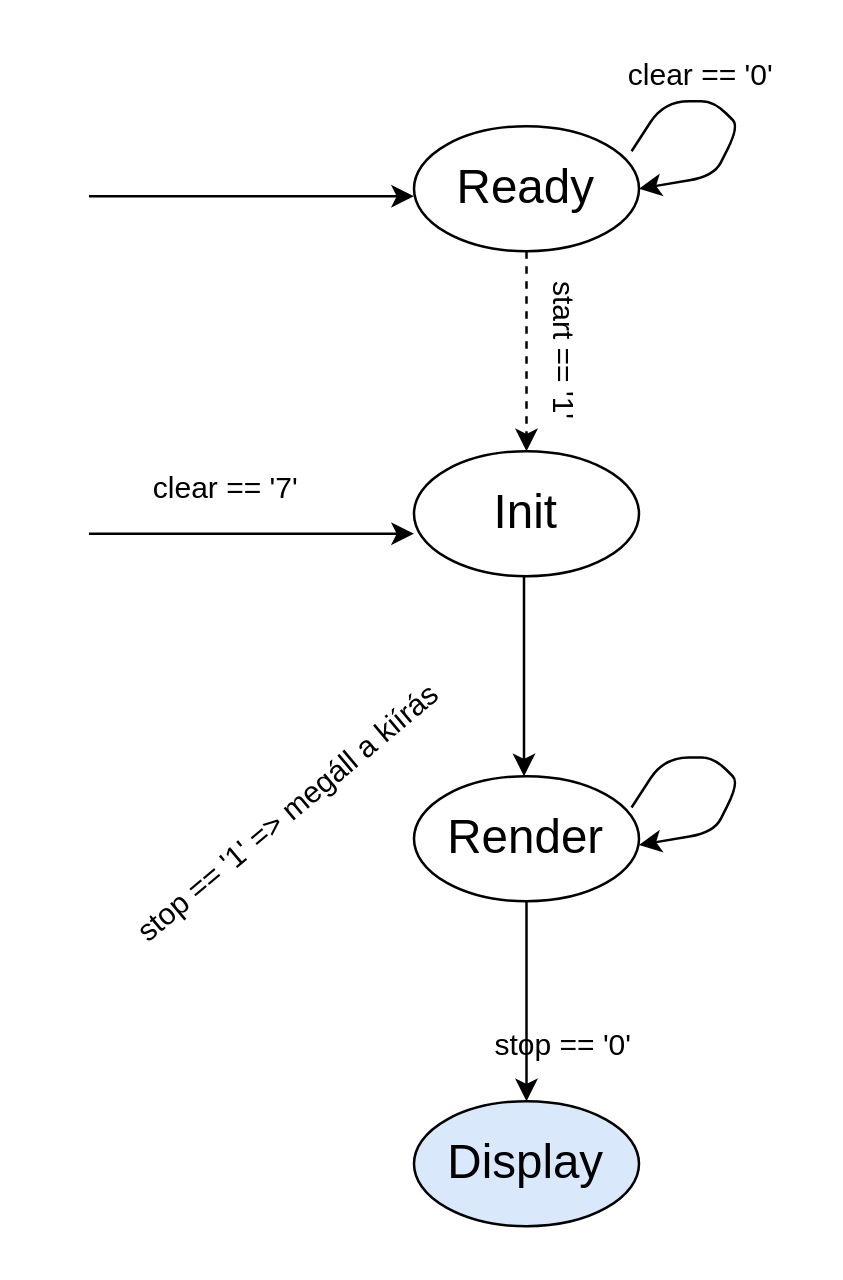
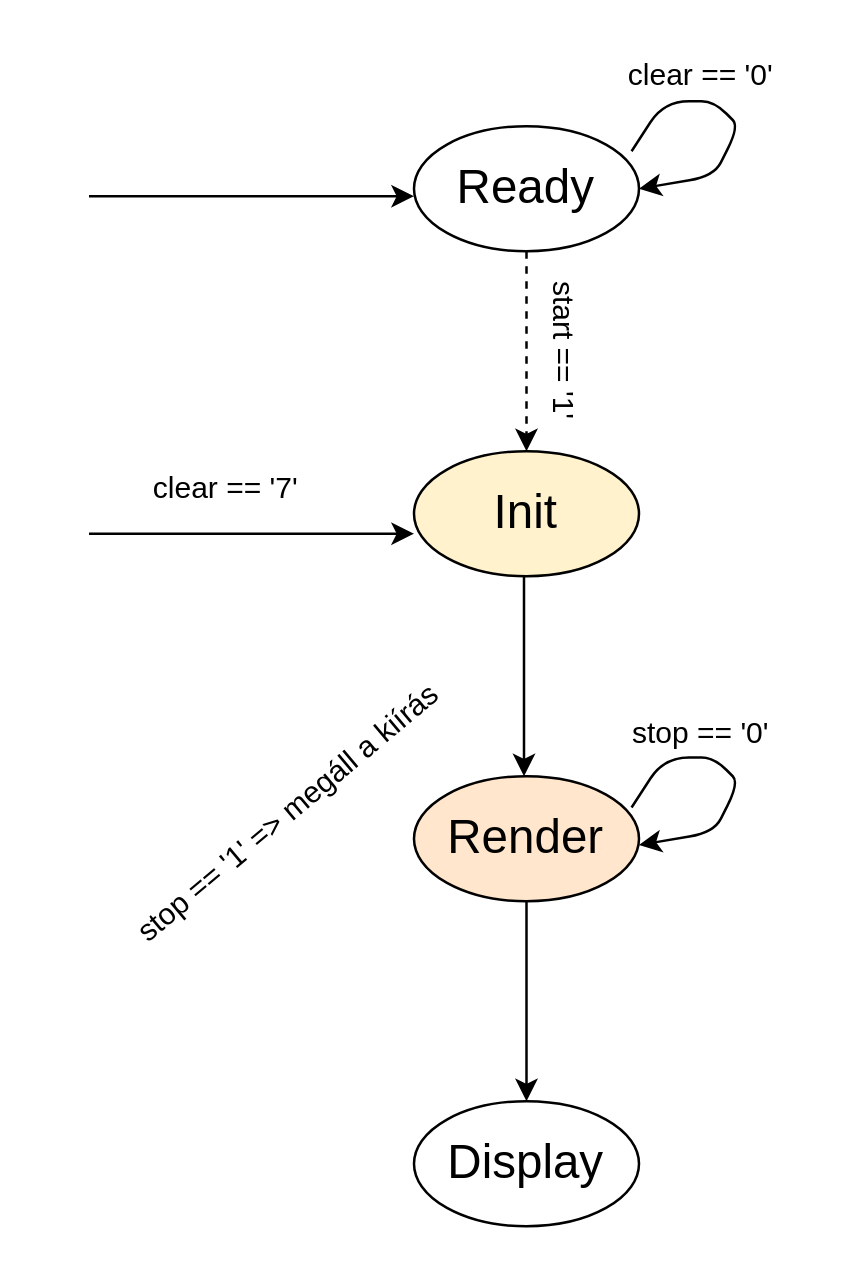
(526, 514) -> (526, 514)
(526, 839) -> (526, 839)
(564, 1045) -> (701, 733)
(526, 1164) -> (526, 1164)
